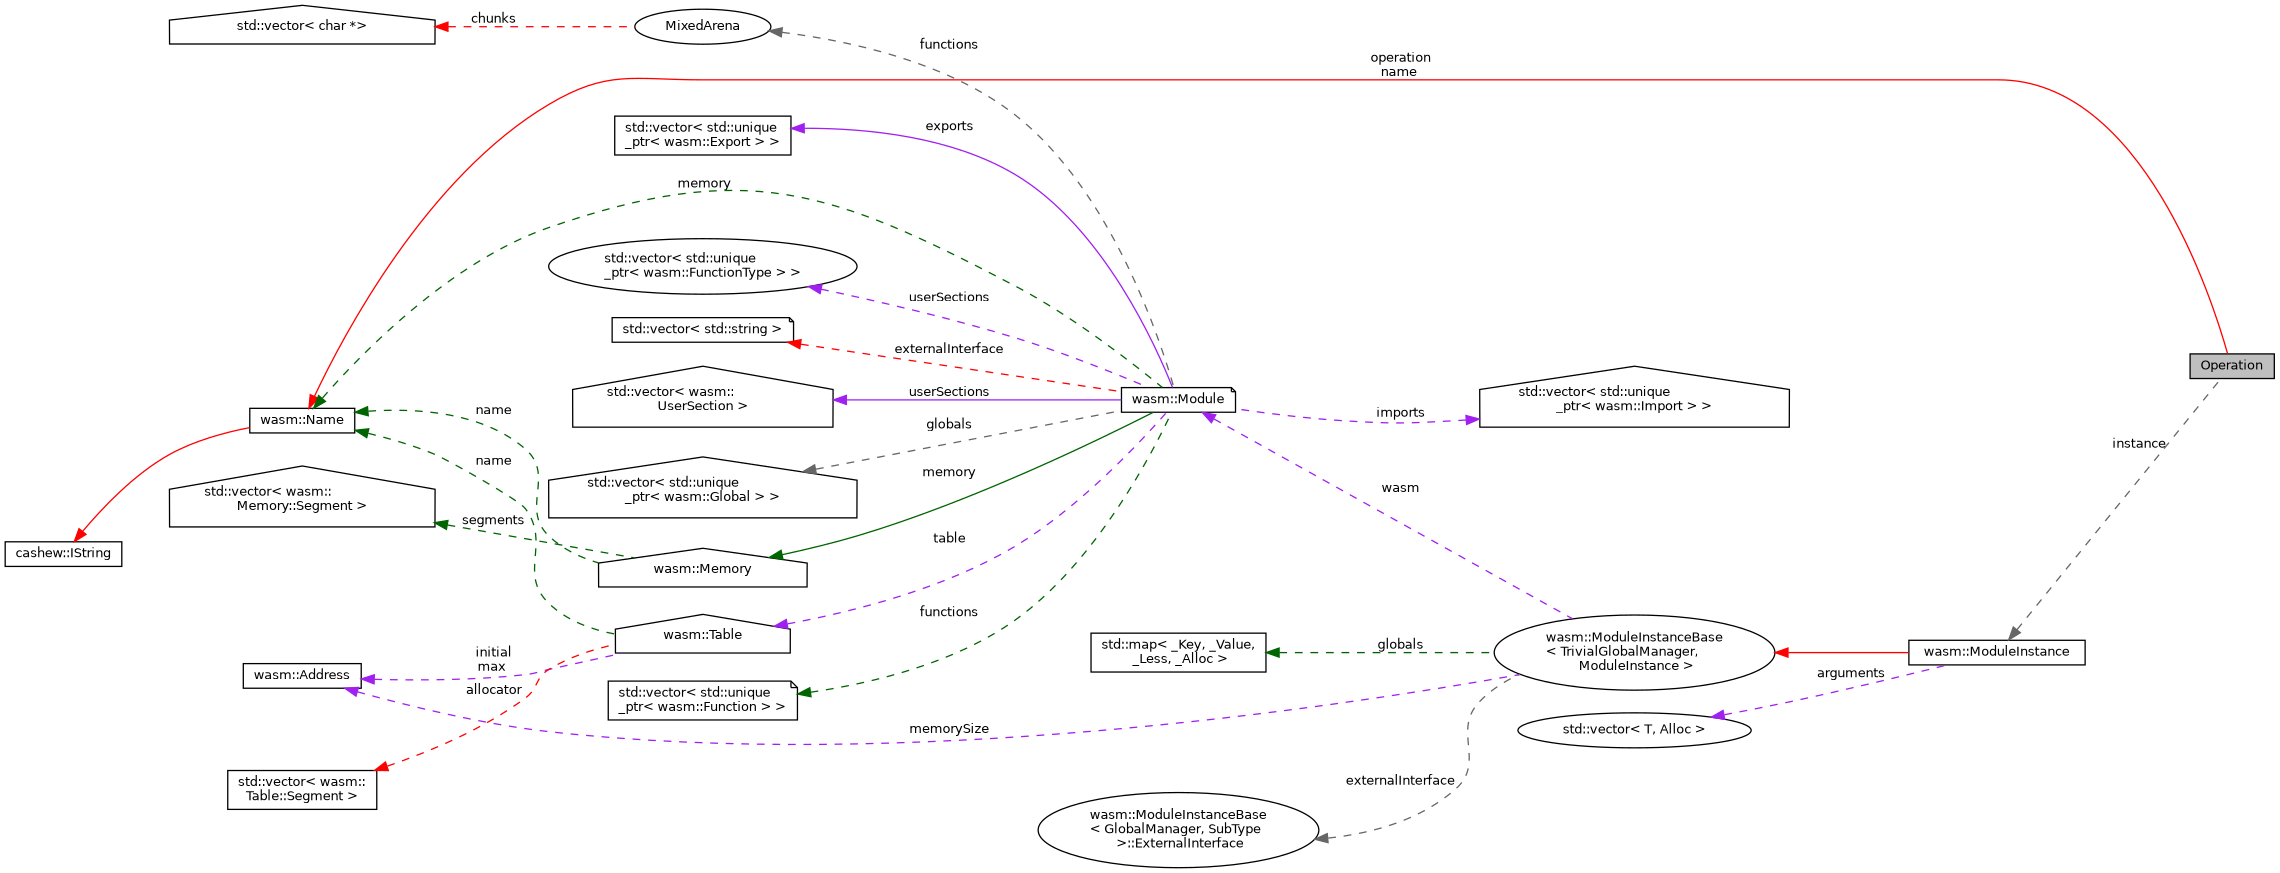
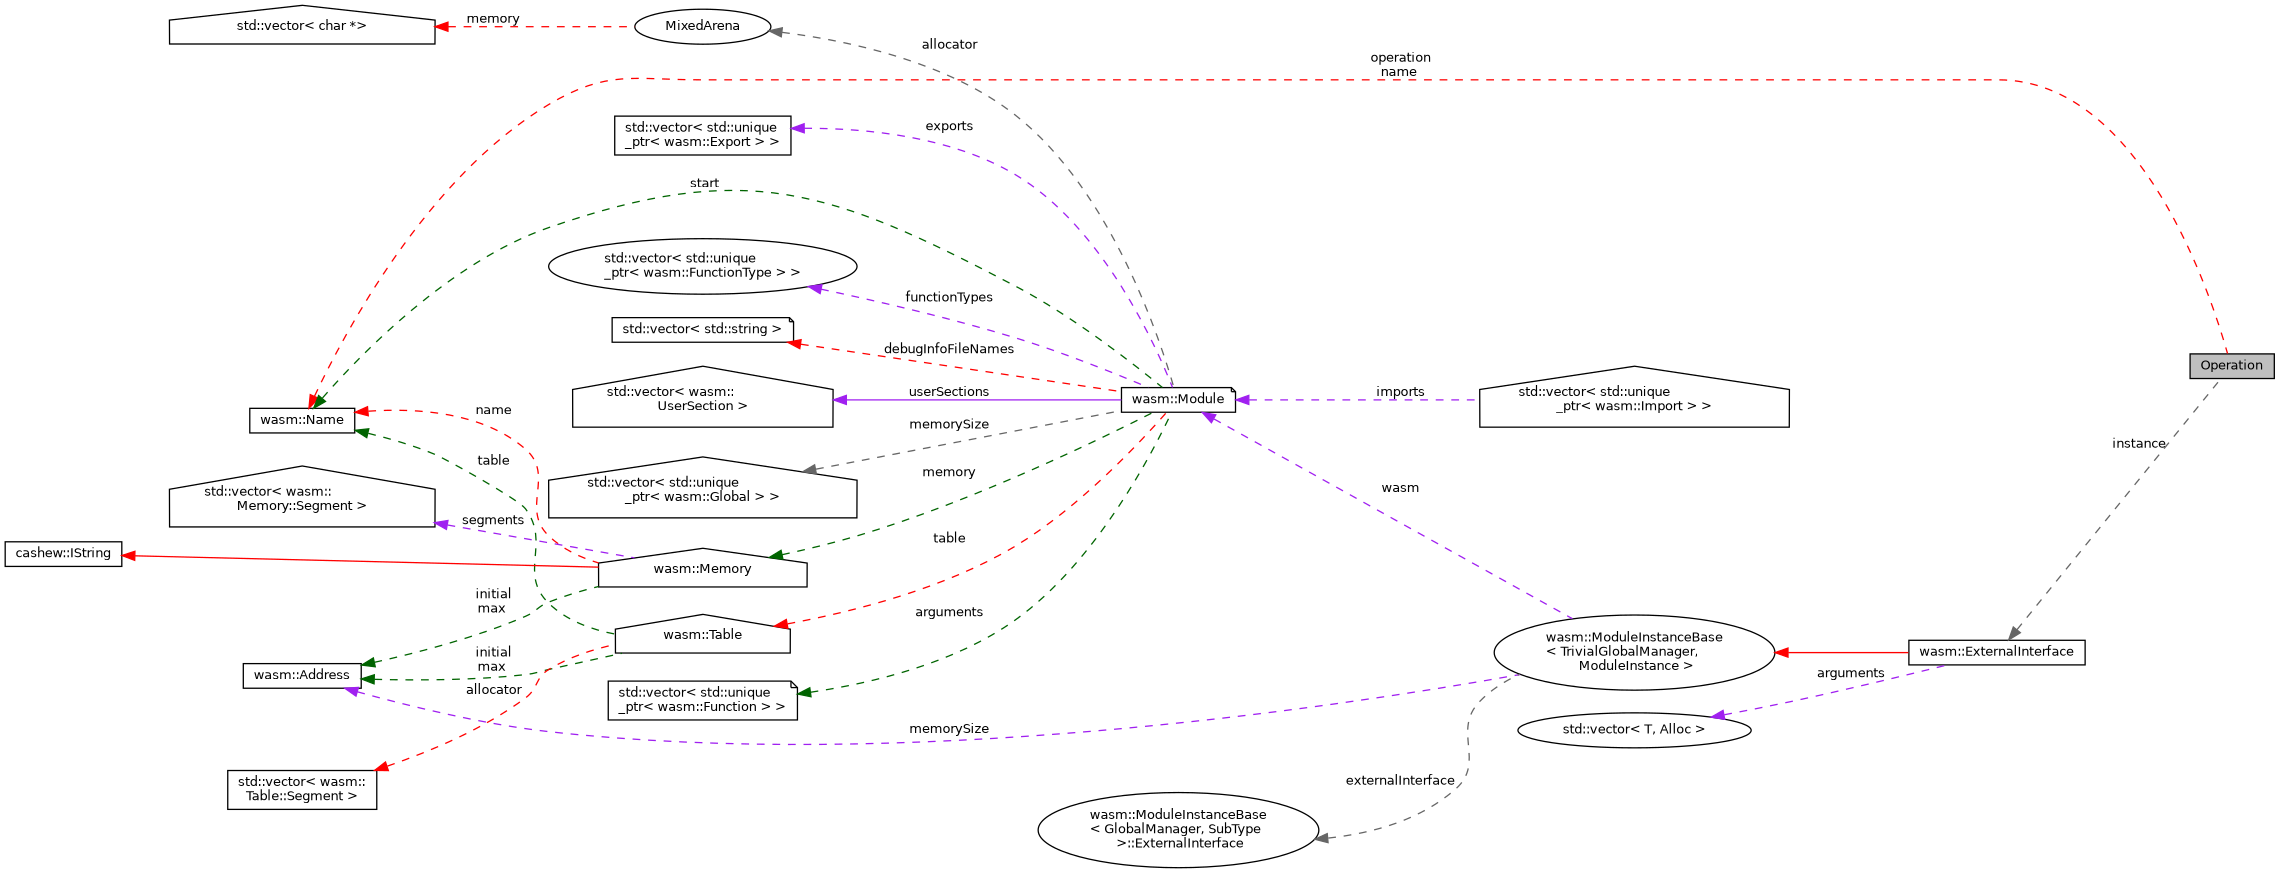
(492, 20) -> (492, 20)
(948, 45) -> (948, 45)
(1271, 80) -> (1271, 80)
(703, 184) -> (703, 184)
(1036, 189) -> (1036, 189)
(948, 298) -> (948, 298)
(948, 350) -> (948, 350)
(1351, 421) -> (1364, 400)
(948, 425) -> (948, 425)
(520, 445) -> (520, 445)
(492, 461) -> (492, 461)
(156, 463) -> (367, 561)
(972, 495) -> (972, 495)
(527, 539) -> (527, 539)
(998, 556) -> (998, 556)
(948, 613) -> (948, 613)
none -> (489, 630)
(1178, 653) -> none
(1997, 653) -> (1997, 653)
(499, 677) -> (499, 677)
